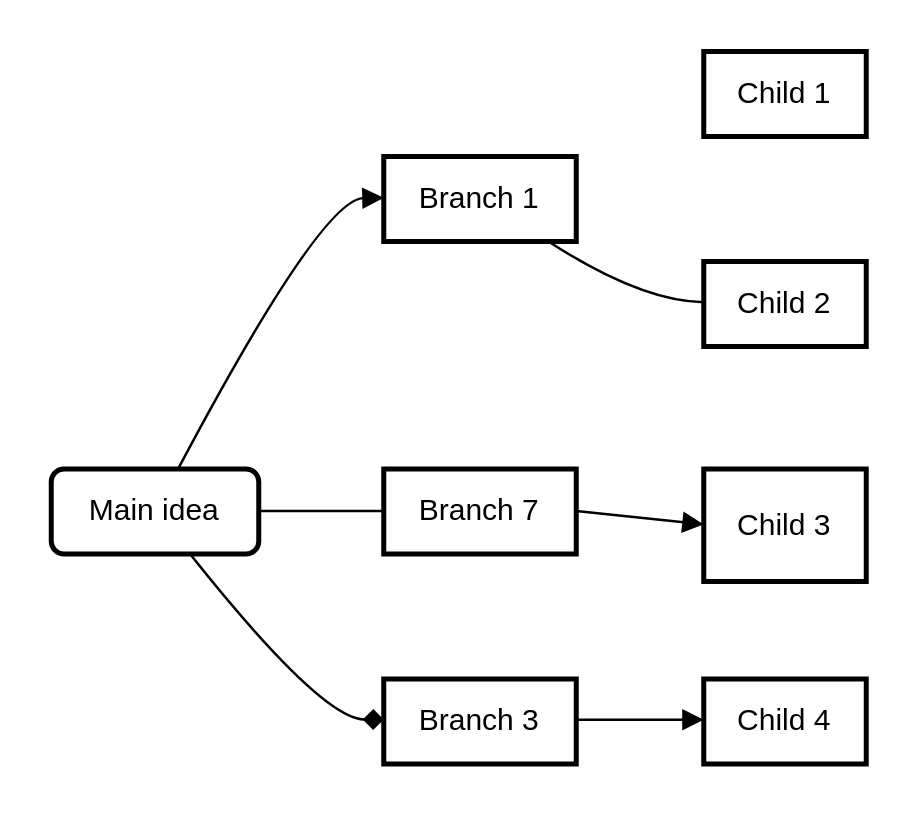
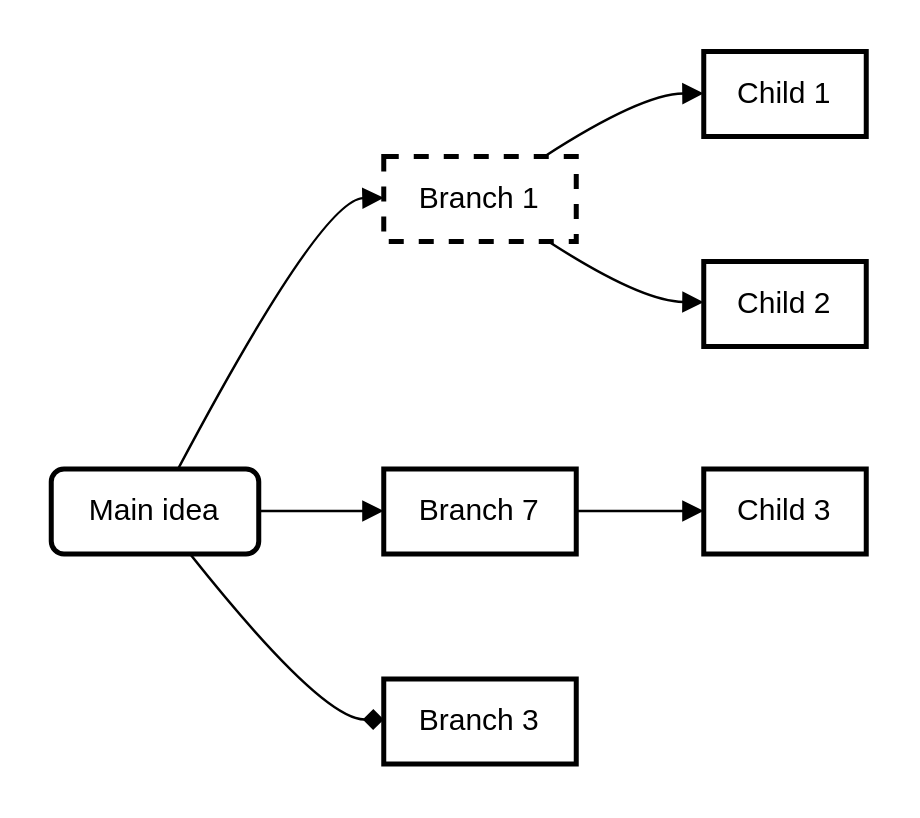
none -> (611, 117)
(480, 199) -> (480, 199)
(638, 288) -> (630, 287)
(370, 511) -> (361, 511)
(785, 525) -> (785, 511)
(632, 719) -> none
(785, 721) -> none
